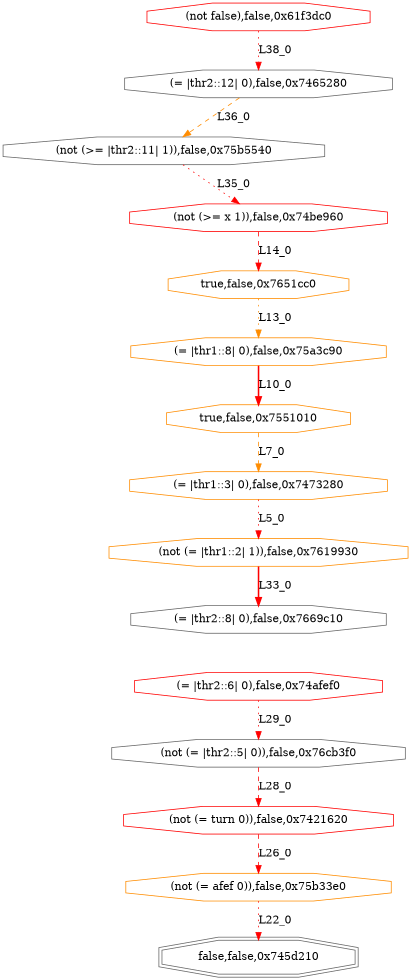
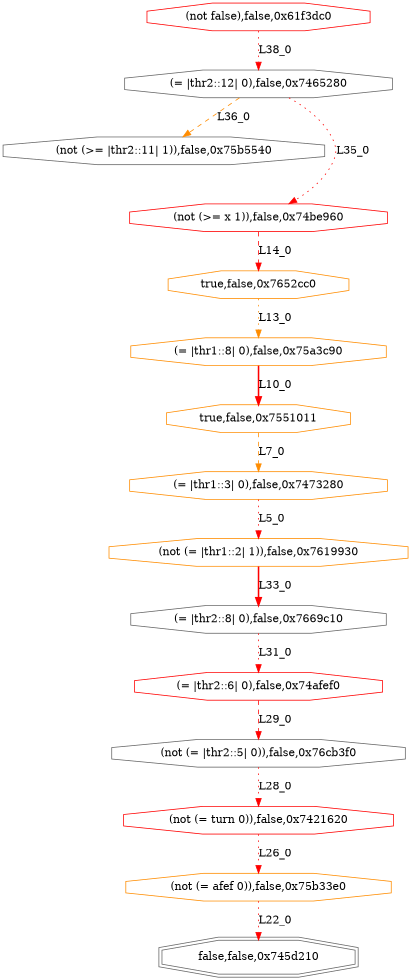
(208, 182) -> (335, 147)
(259, 285) -> (259, 285)
(259, 419) -> (259, 419)
none -> (259, 649)
(259, 716) -> (259, 716)
(259, 783) -> (259, 783)
(259, 850) -> (259, 850)
